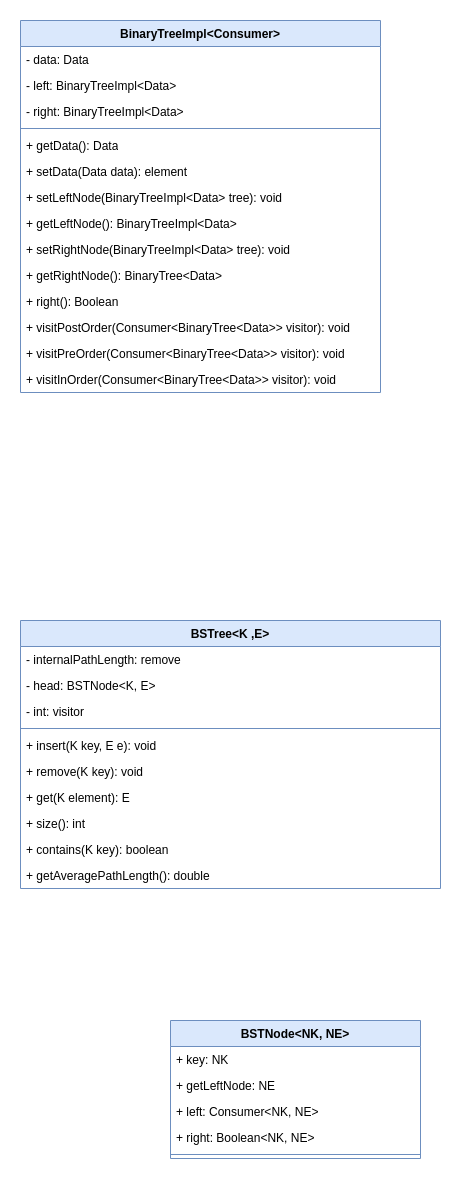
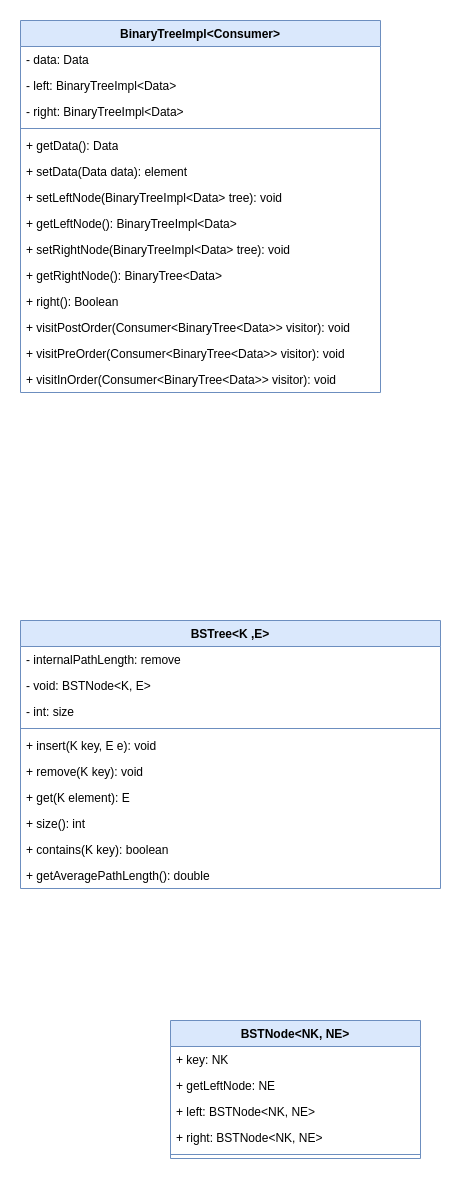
(89, 687) -> (88, 687)
(64, 713) -> (56, 713)
(248, 1113) -> (244, 1113)
(246, 1139) -> (248, 1139)
